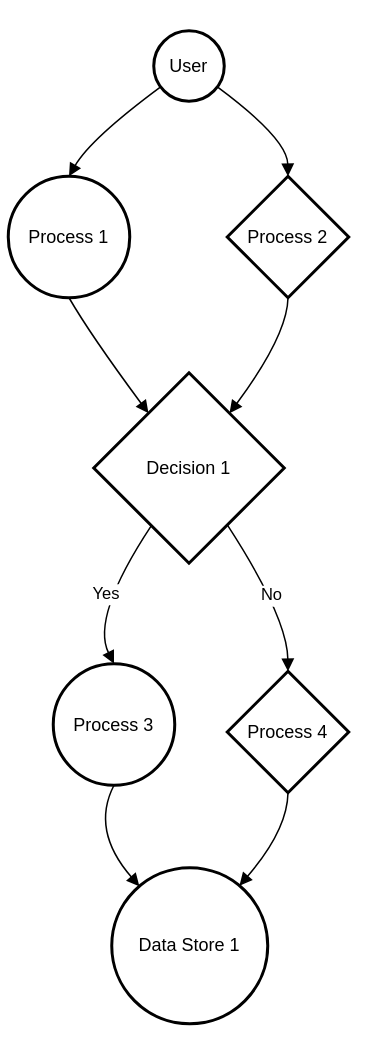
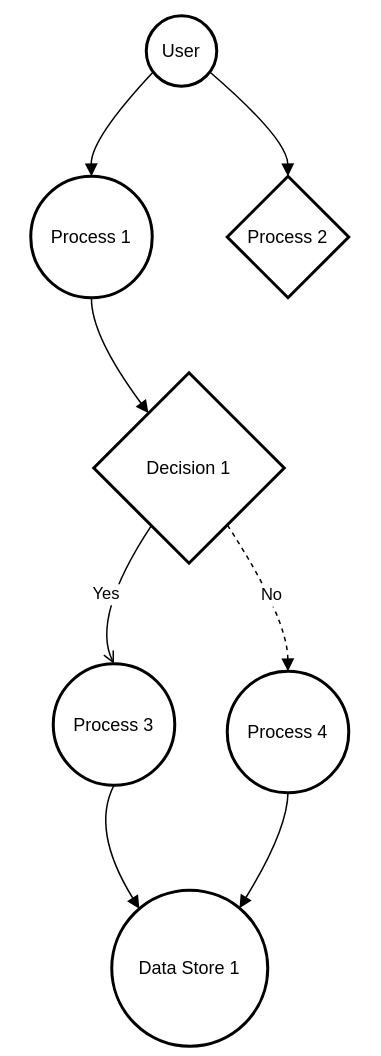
(189, 66) -> (182, 51)
(69, 237) -> (92, 237)
(269, 354) -> none
(247, 556) -> (247, 556)
(105, 628) -> (107, 631)
(288, 732) -> (288, 732)
(190, 946) -> (190, 968)
